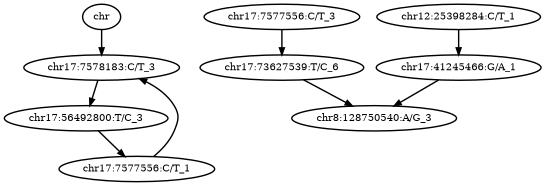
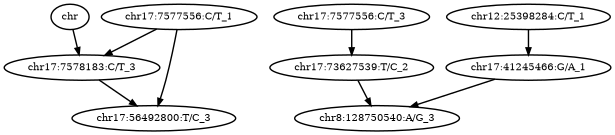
(282, 68) -> (352, 68)
(109, 141) -> (170, 65)
